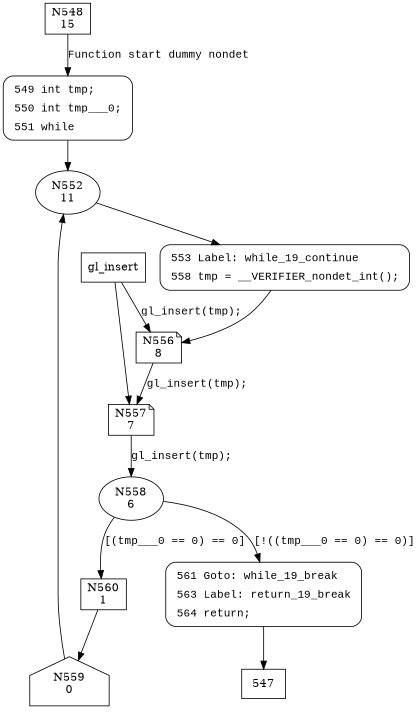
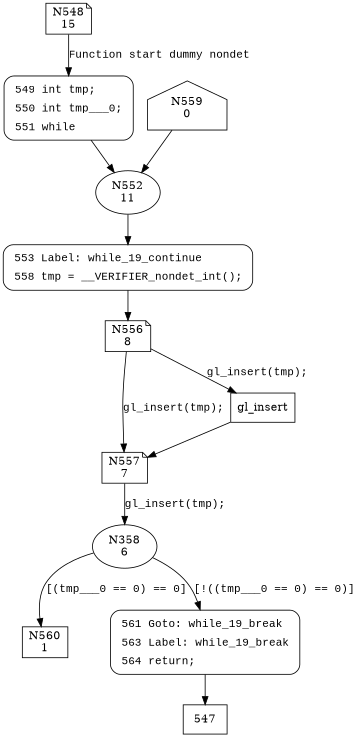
(68, 19) -> (69, 19)
(134, 304) -> (190, 369)
(131, 499) -> (125, 546)
(277, 594) -> (219, 642)
(90, 631) -> none
